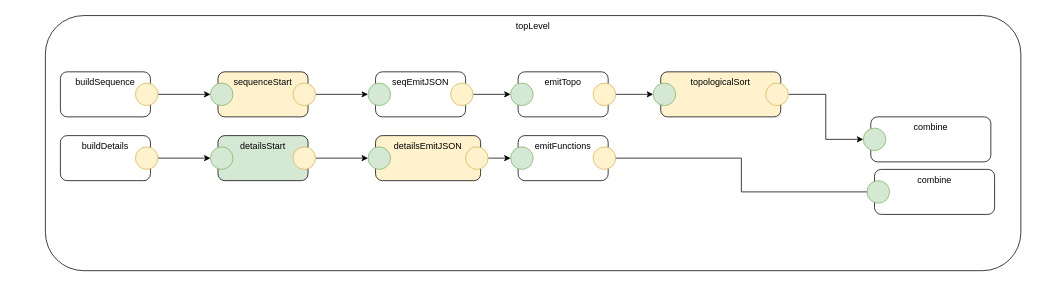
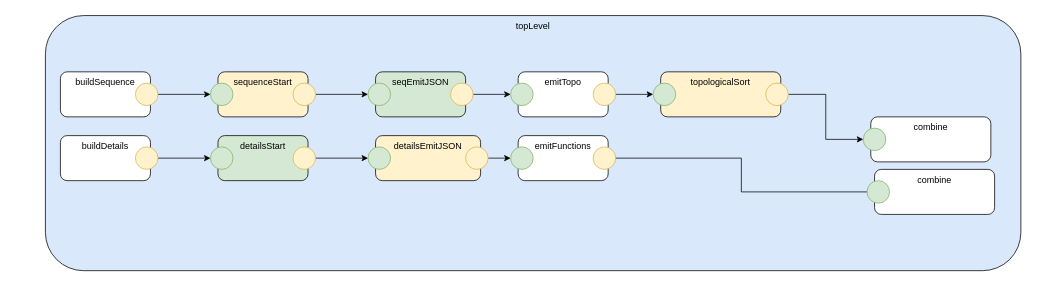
(533, 26) -> (533, 26)
(420, 94) -> (420, 94)
